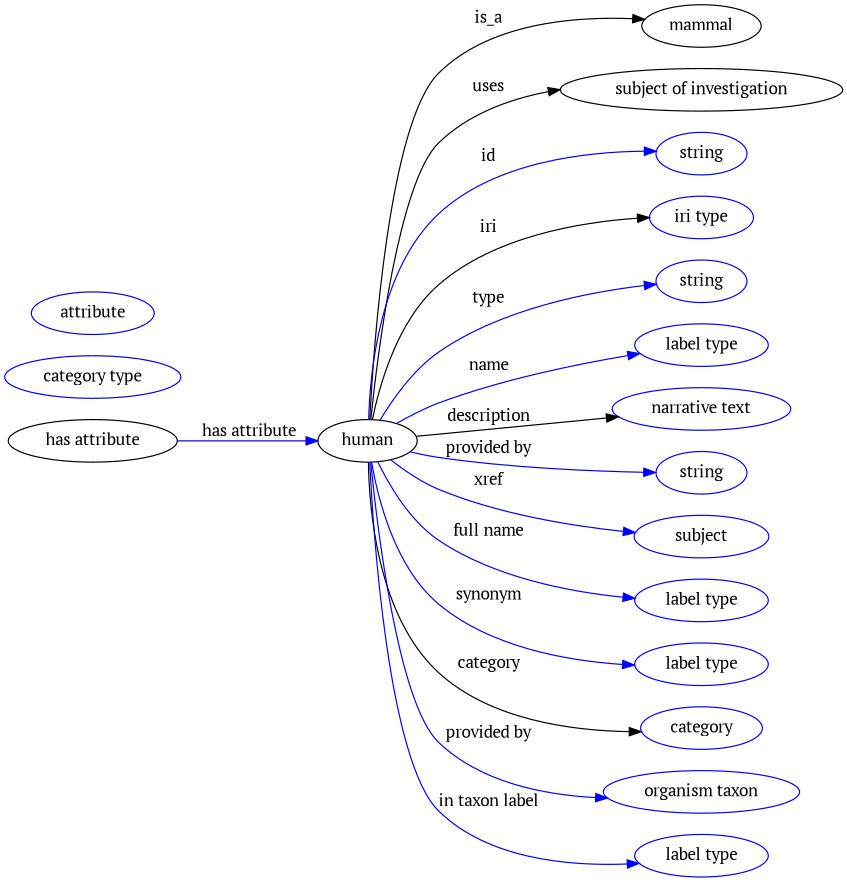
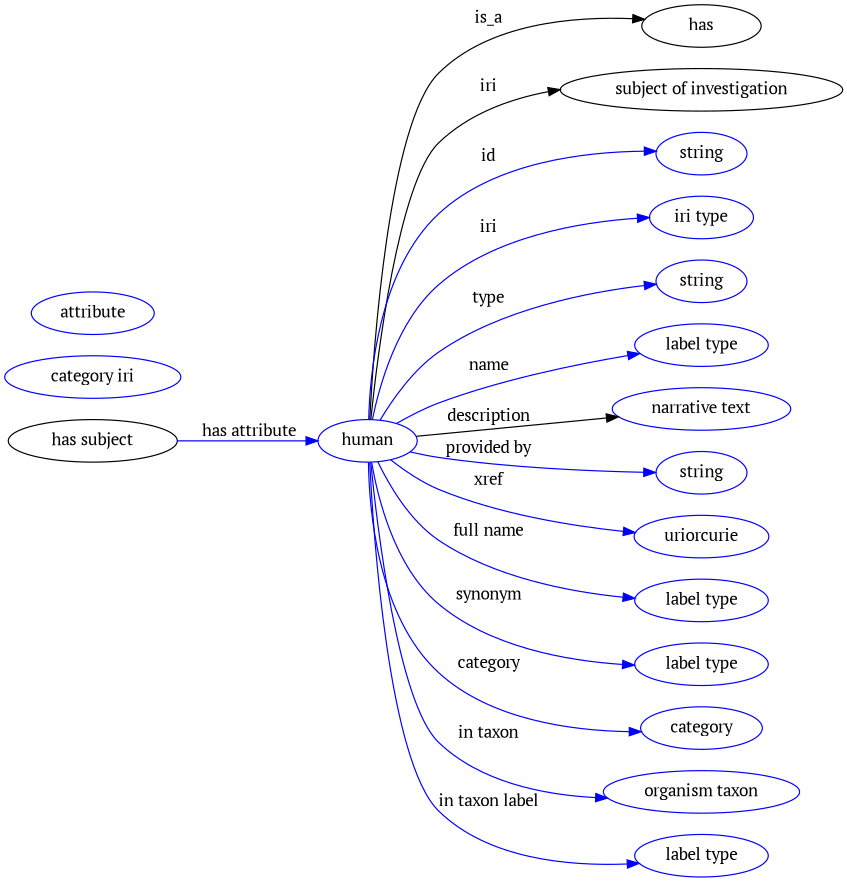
(701, 26) -> (701, 26)
(489, 87) -> (489, 87)
(463, 267) -> (463, 267)
(93, 377) -> (93, 377)
(93, 441) -> (93, 441)
(368, 441) -> (368, 441)
(701, 537) -> (701, 537)
(431, 664) -> (431, 664)
(489, 733) -> (489, 733)
